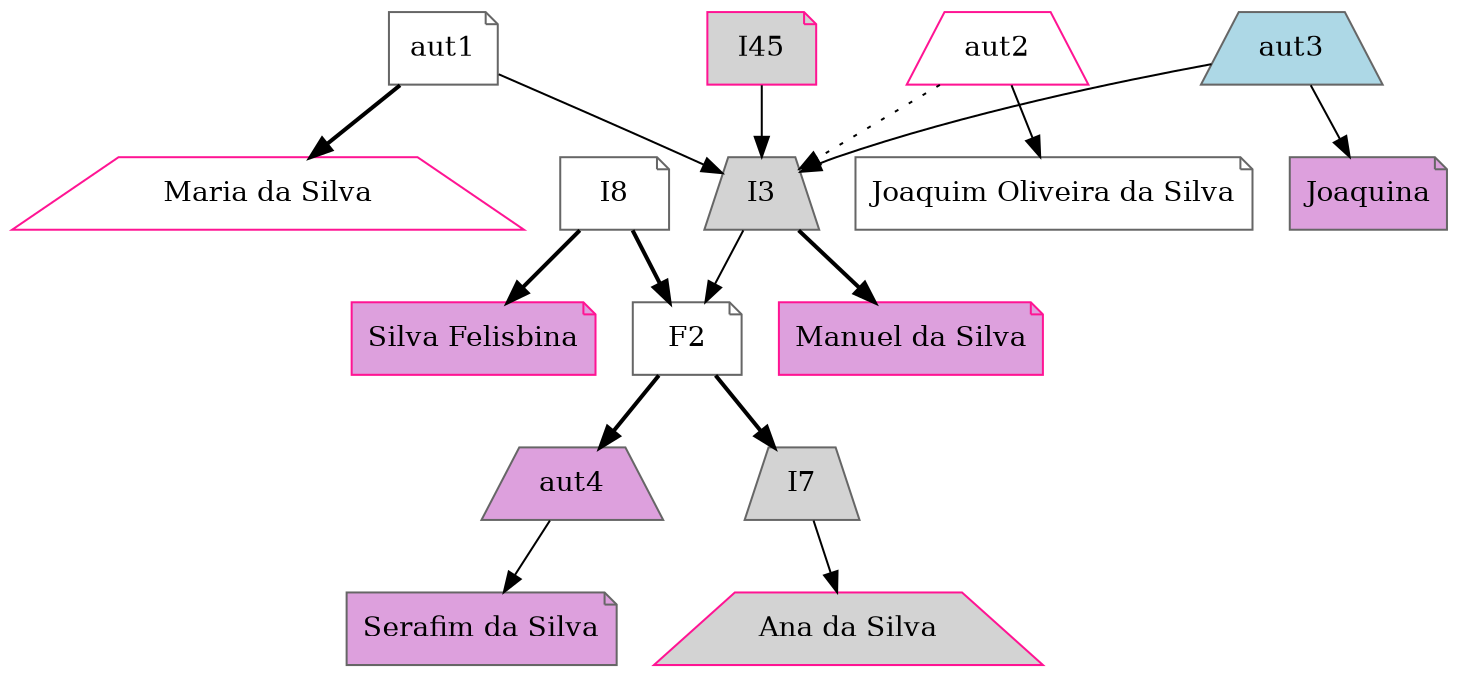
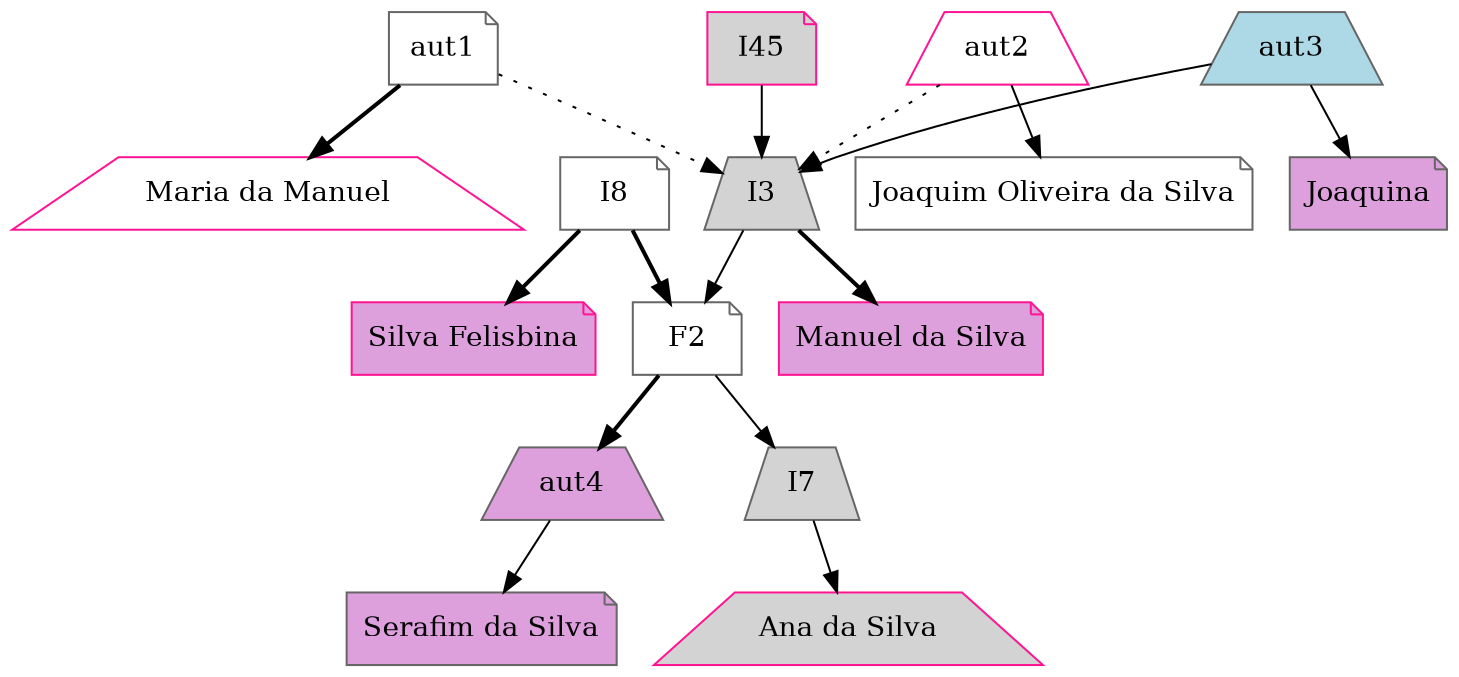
(601, 119) -> (601, 119)
(268, 193) -> (268, 193)
(738, 404) -> (738, 404)
